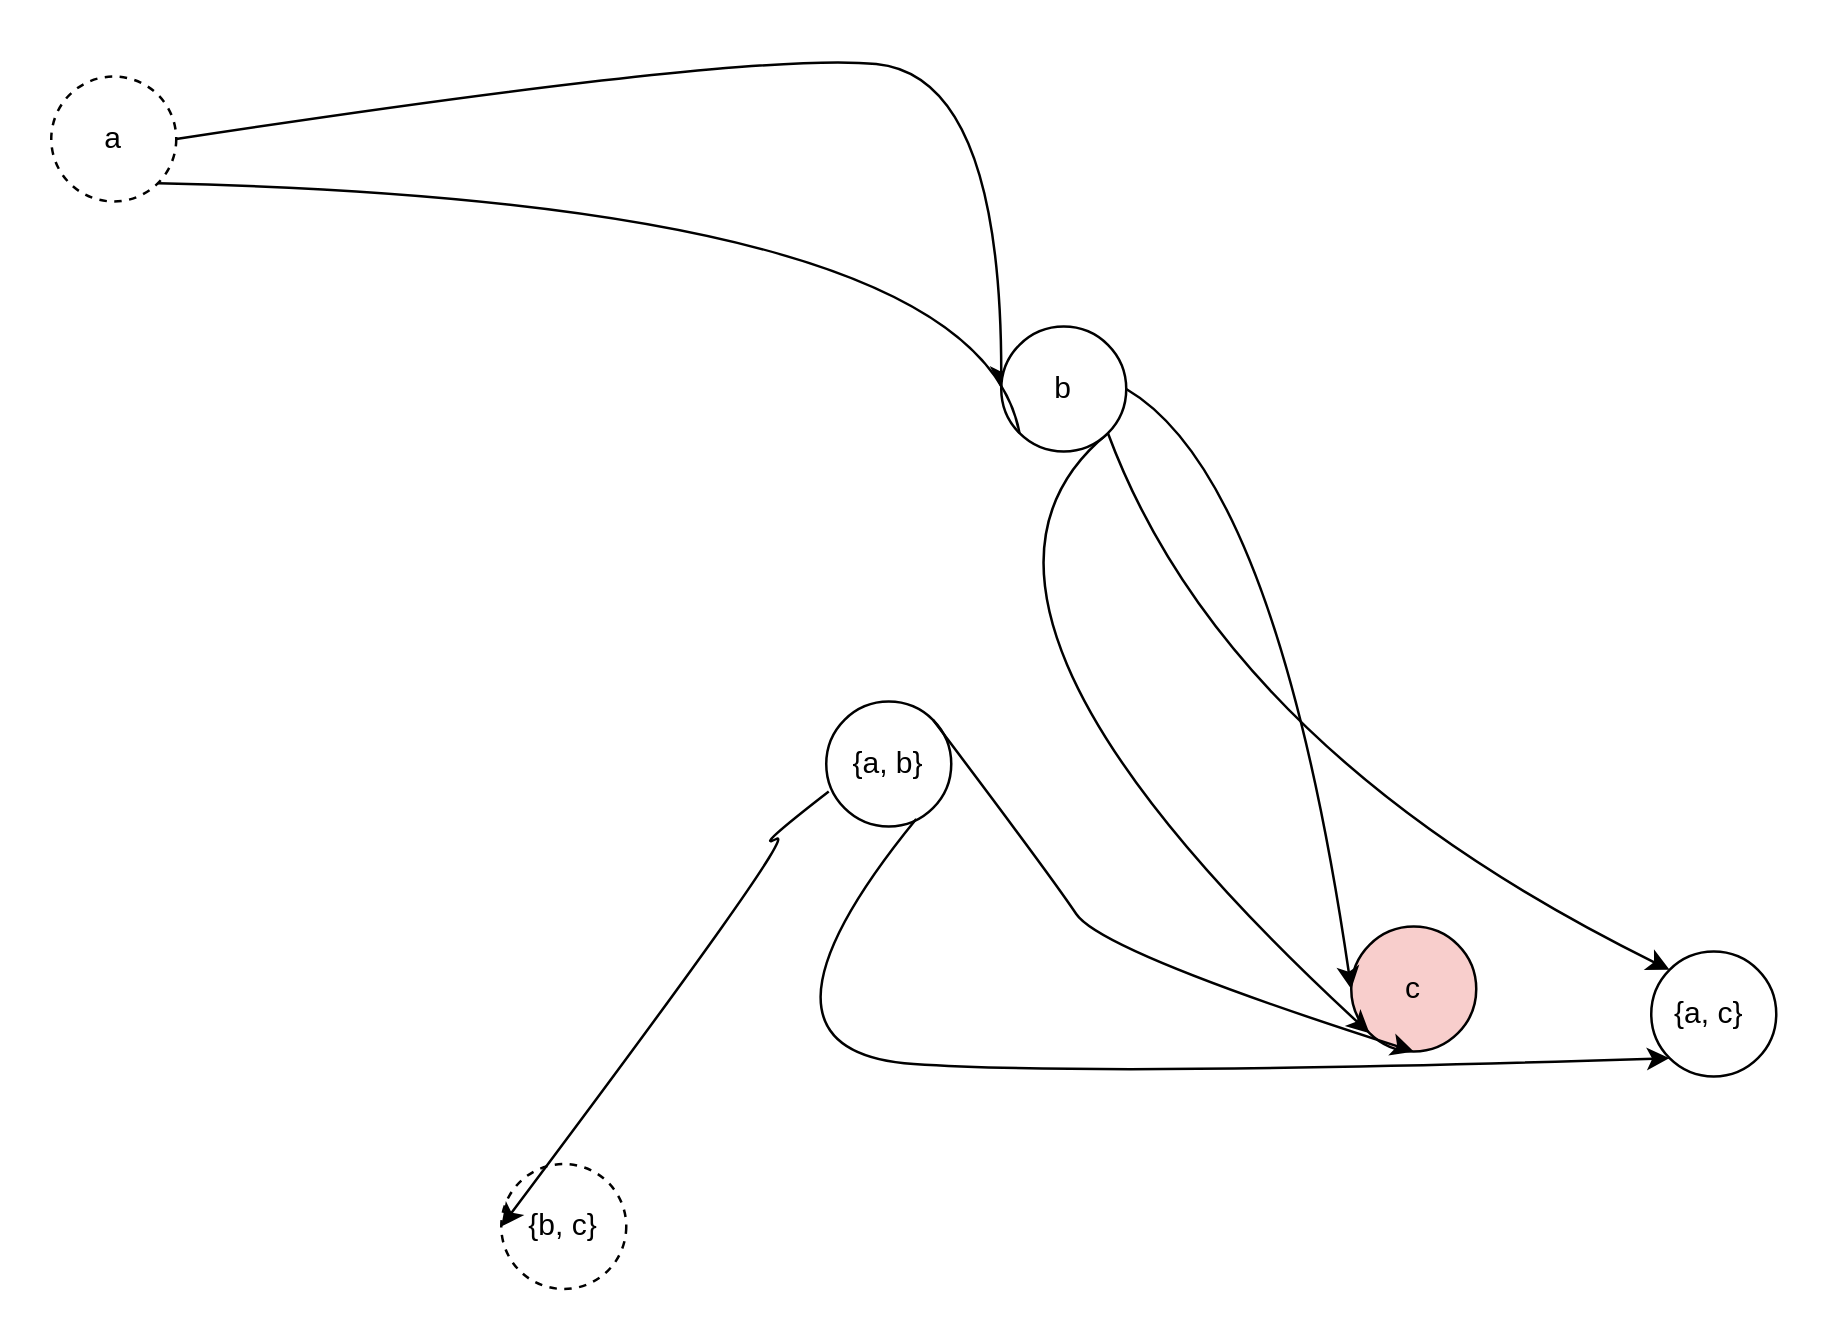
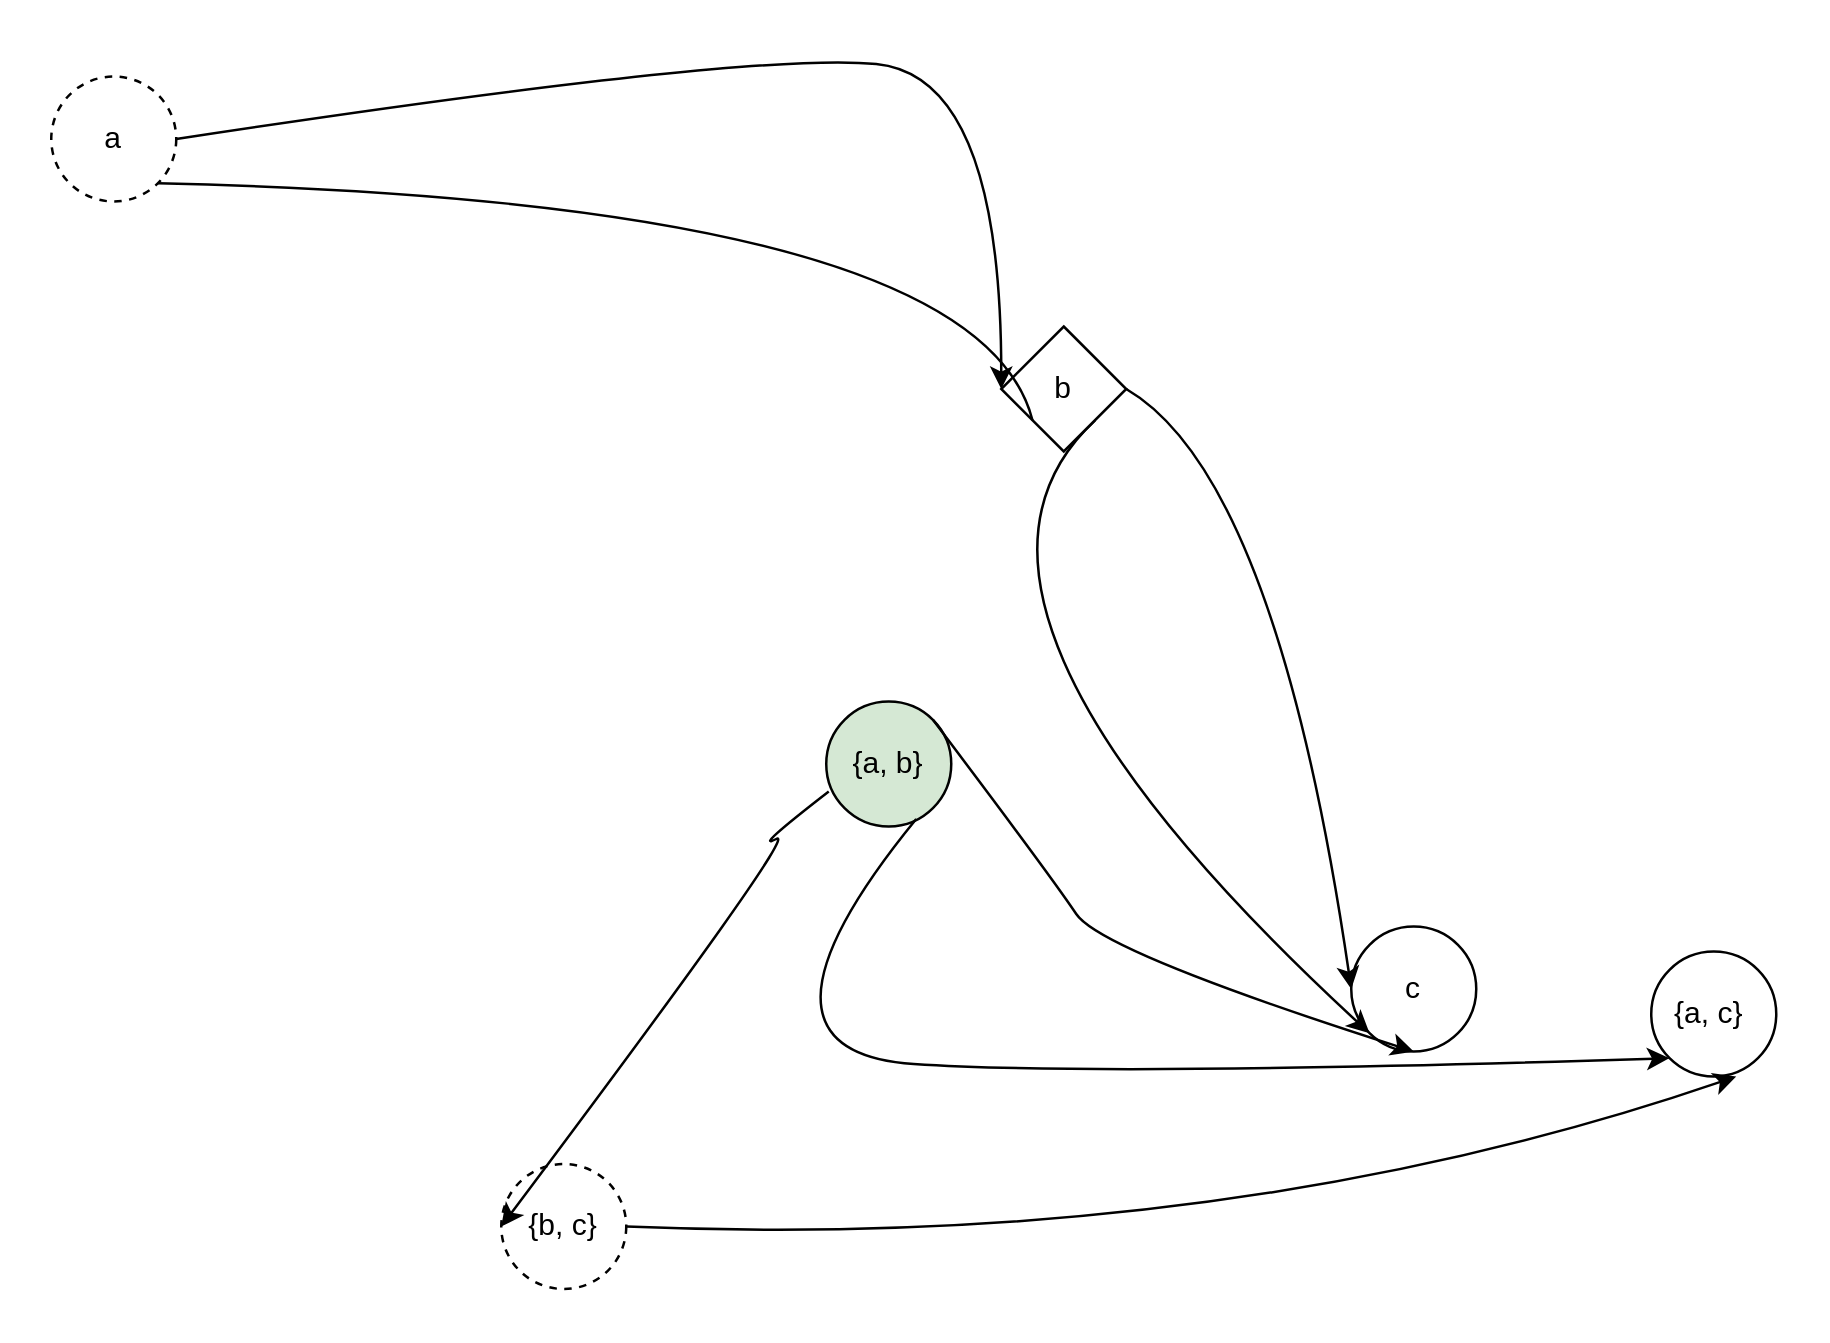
(1064, 389) -> (1064, 389)
(889, 764) -> (889, 764)
(1472, 857) -> none
(1414, 989) -> (1414, 989)
none -> (1181, 1205)
